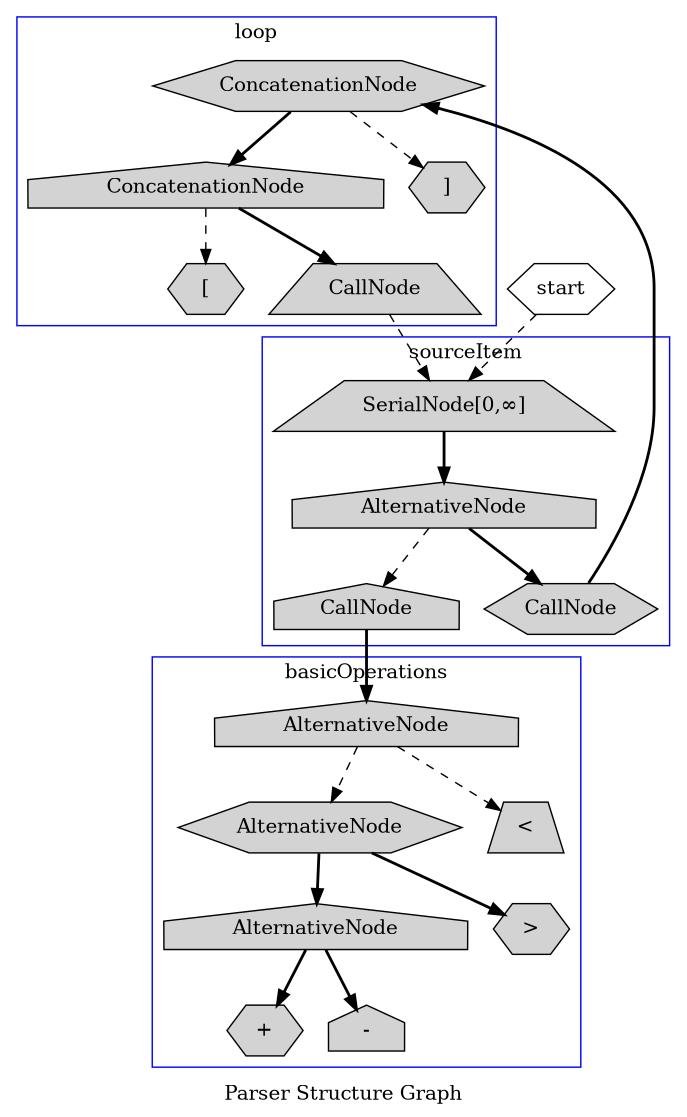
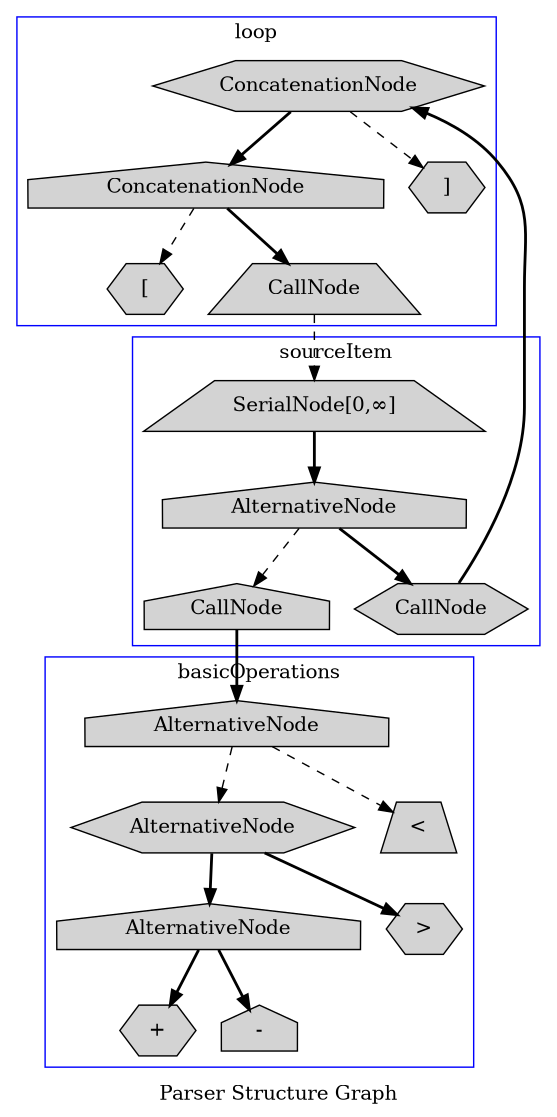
(561, 289) -> none
